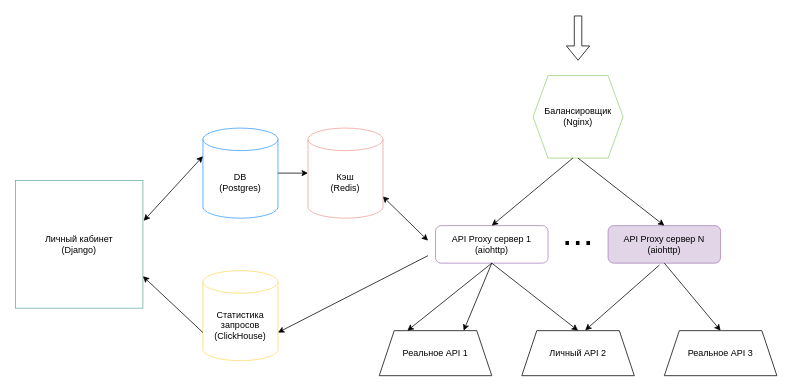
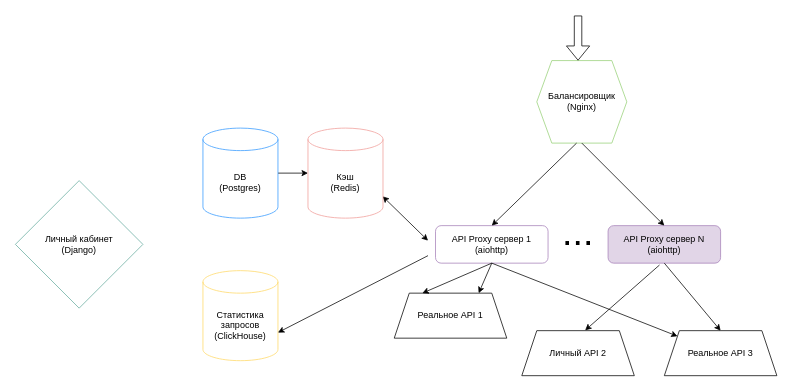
(578, 117) -> (582, 102)
(173, 188) -> none
(79, 244) -> (79, 244)
(534, 296) -> (582, 299)
(175, 306) -> none
(435, 353) -> (450, 315)
